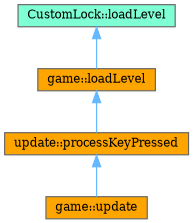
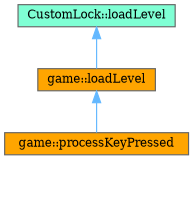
(97, 144) -> (97, 144)
(97, 208) -> none
